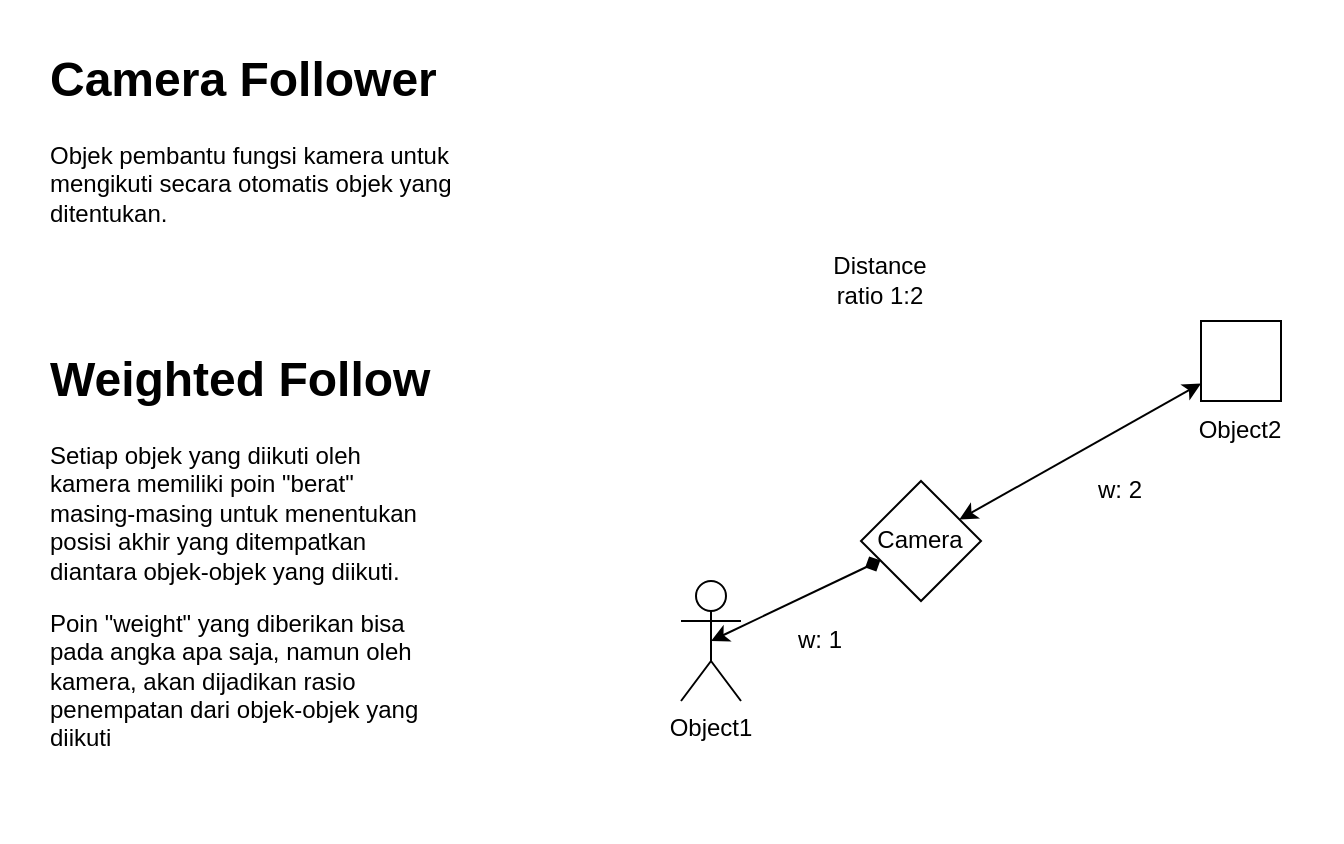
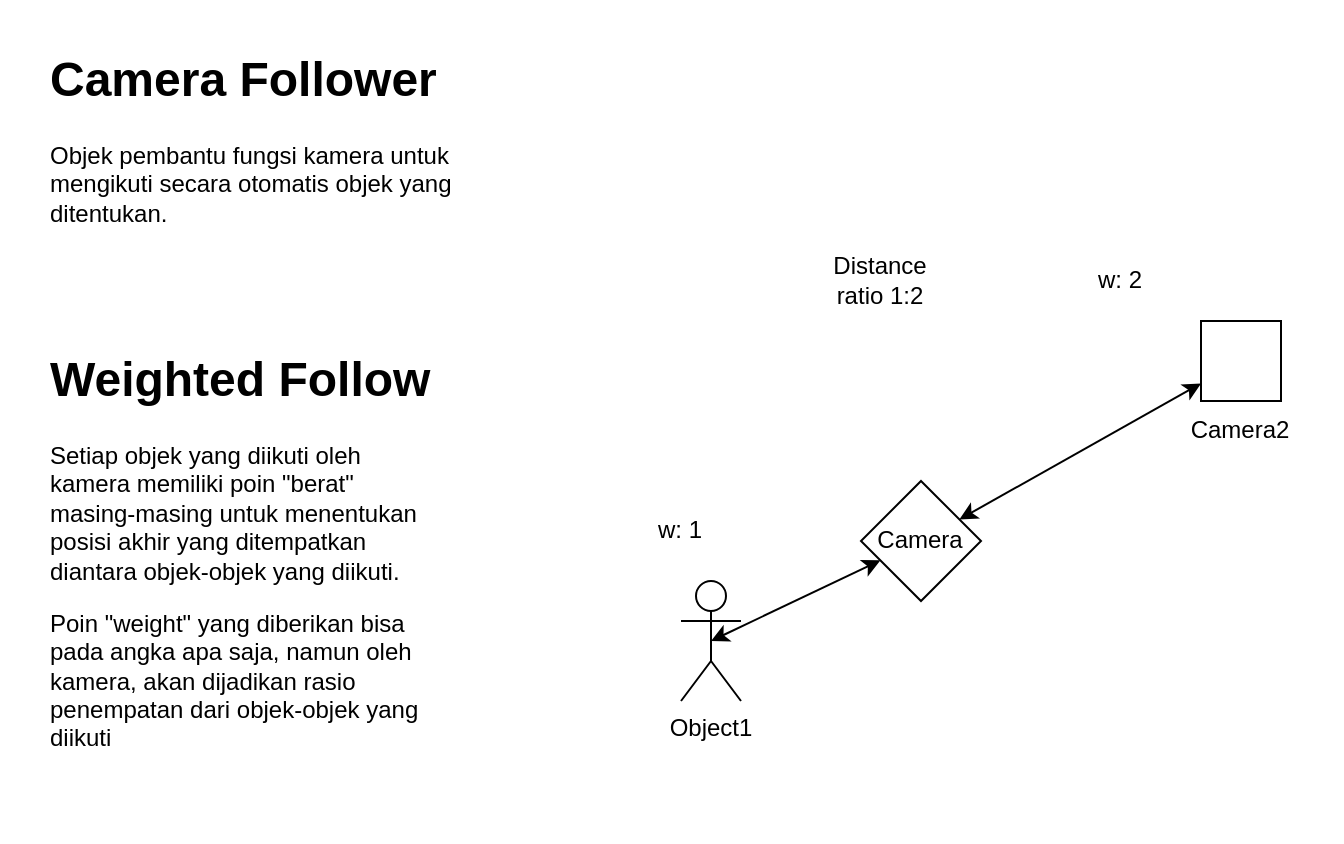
(1241, 431) -> (1241, 431)
(1121, 491) -> (1121, 281)
(866, 567) -> (867, 567)
(821, 641) -> (681, 531)
